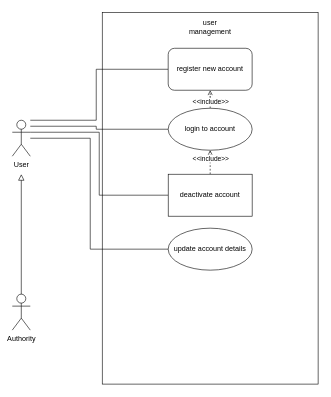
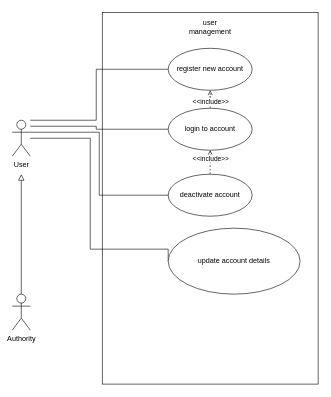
(210, 69) -> (210, 69)
(210, 195) -> (210, 195)
(210, 249) -> (234, 261)
